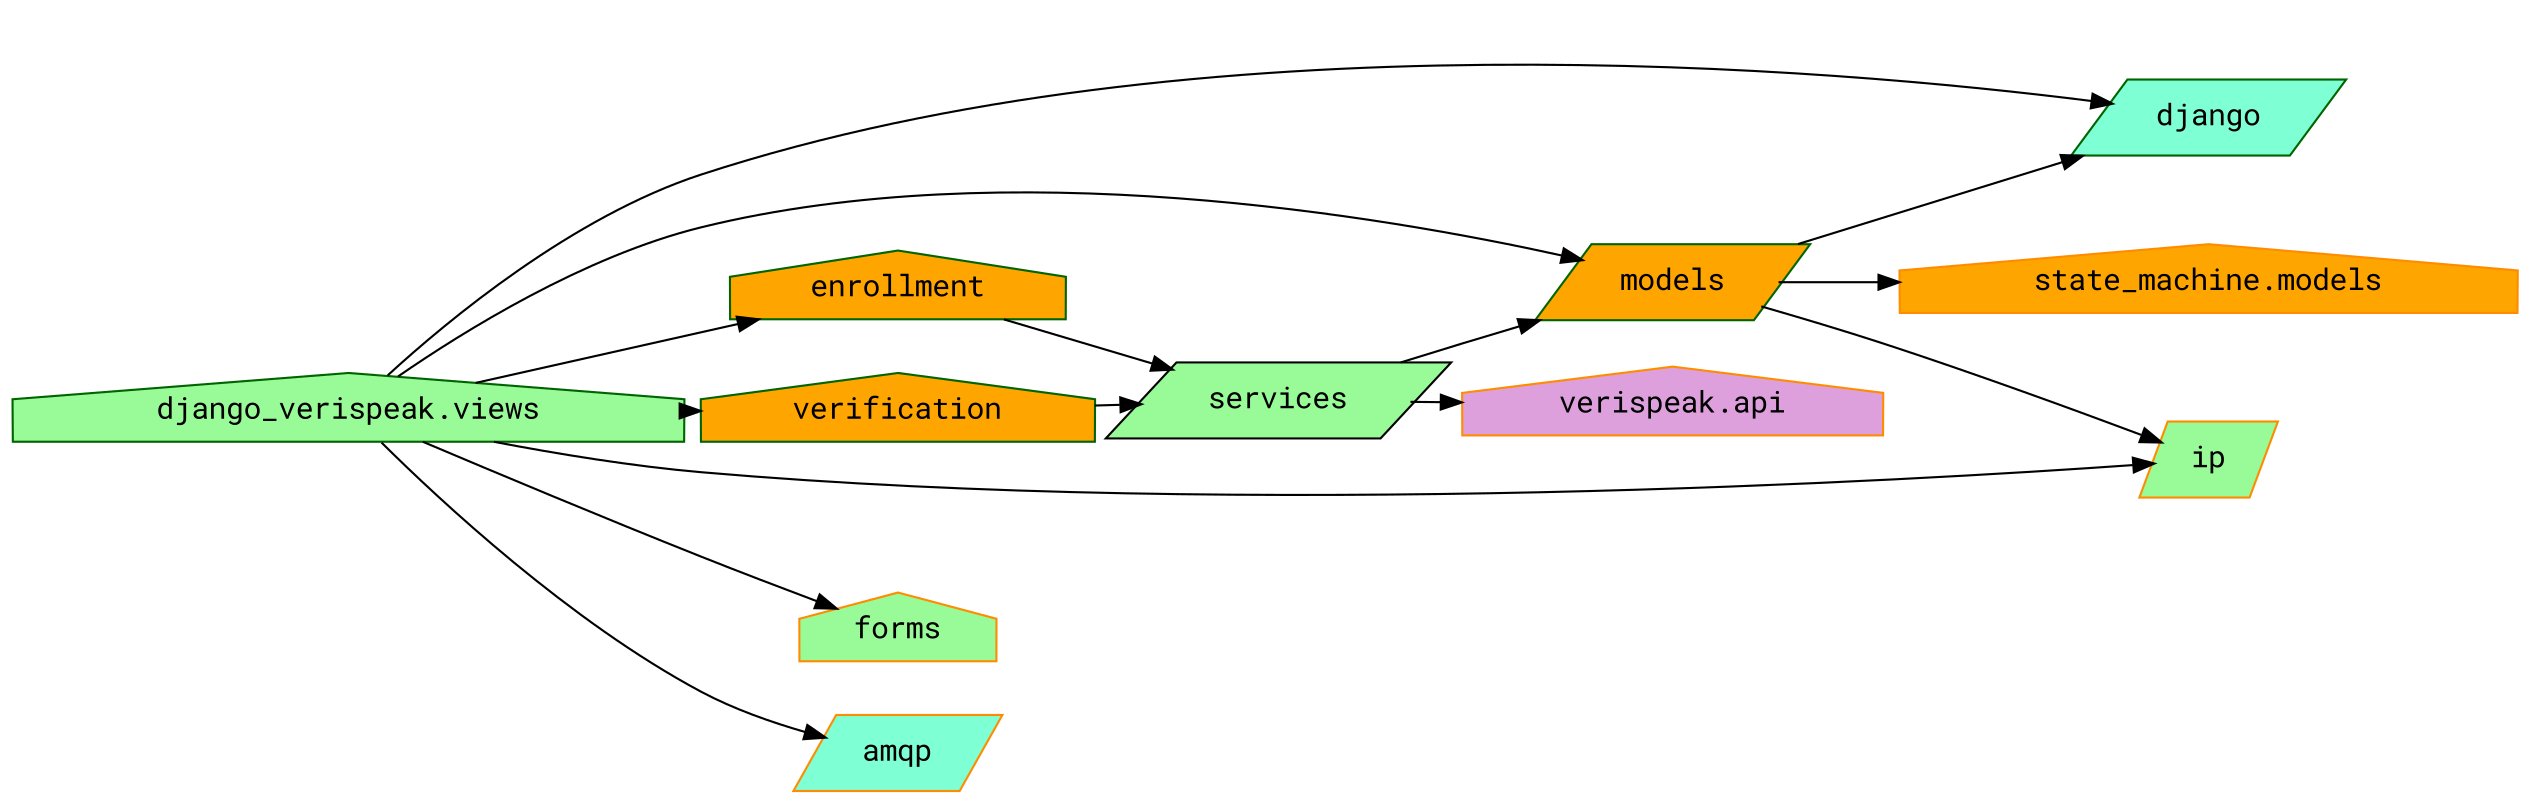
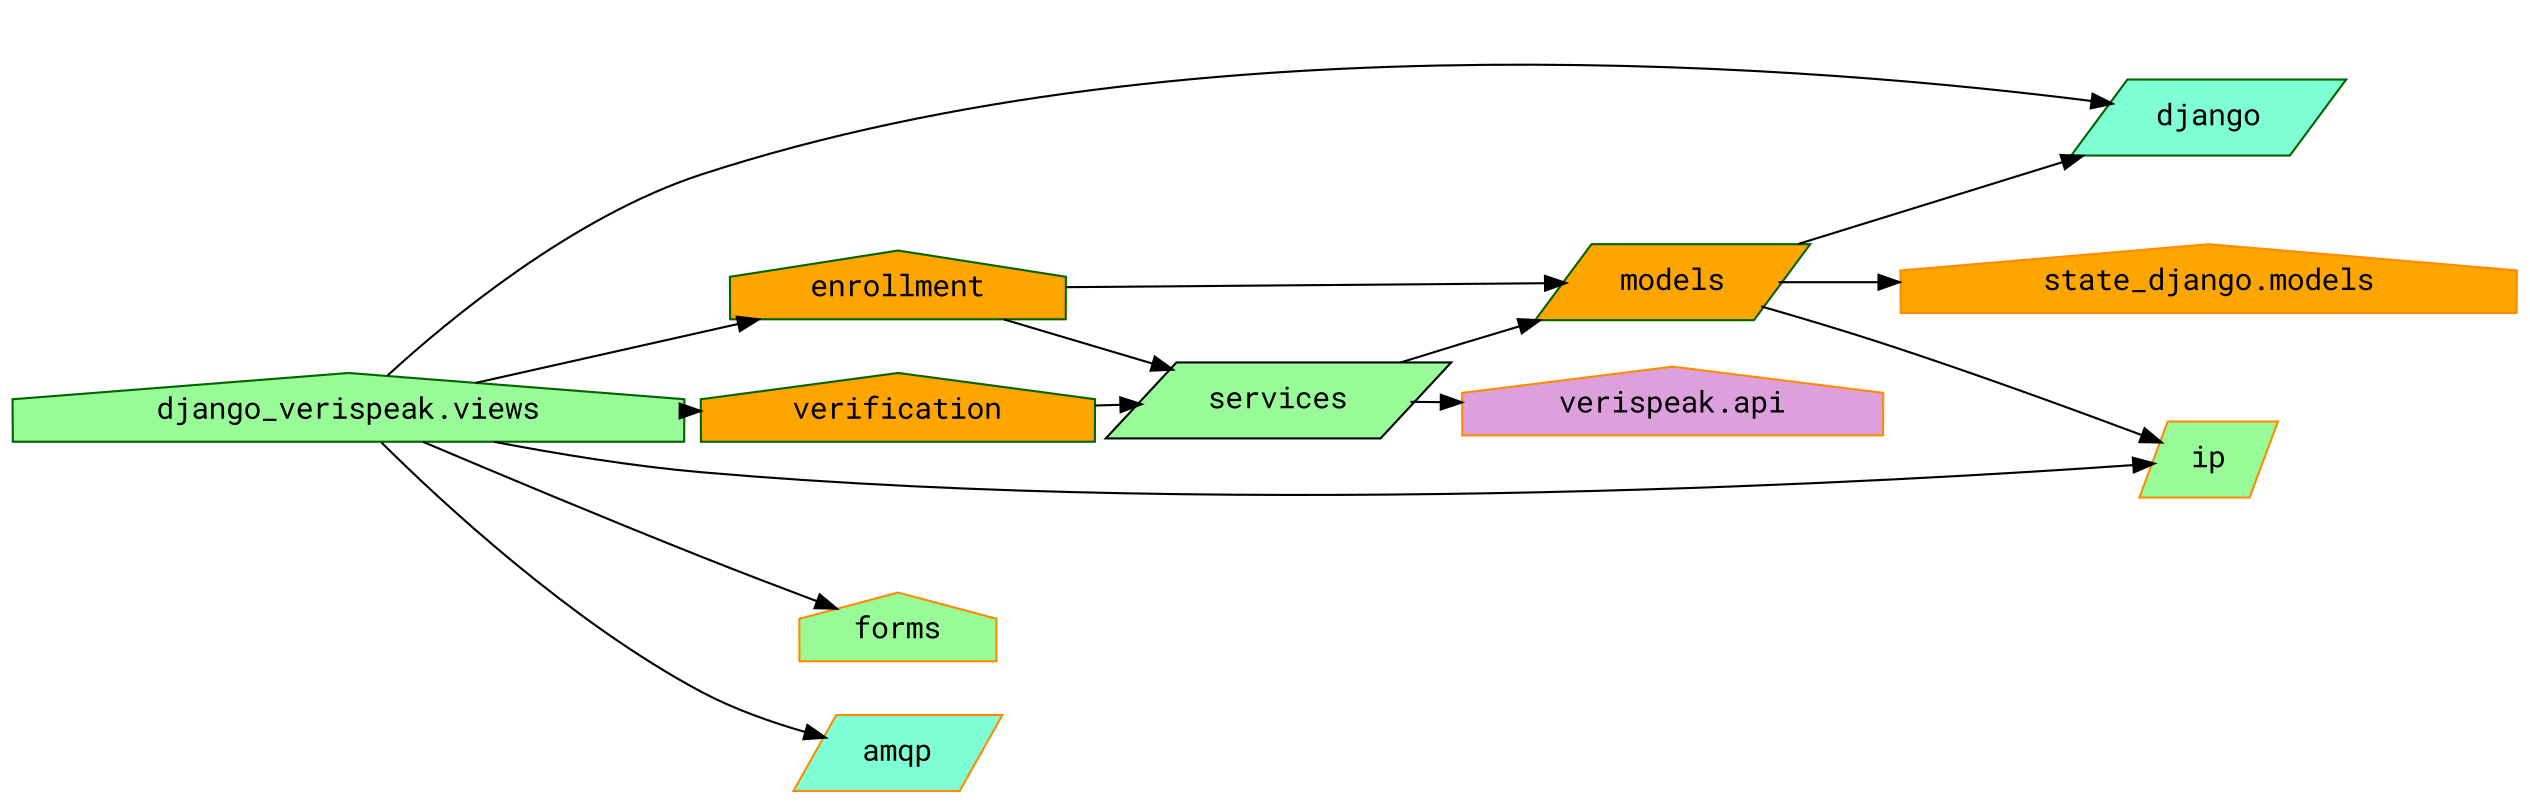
(963, 194) -> (1305, 285)
(2209, 282) -> (2209, 282)
